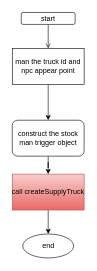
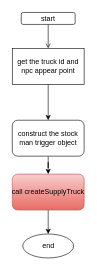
(48, 66) -> (48, 66)
(48, 192) -> (48, 192)
